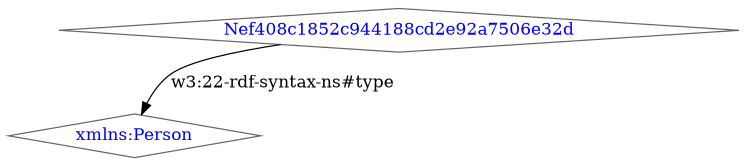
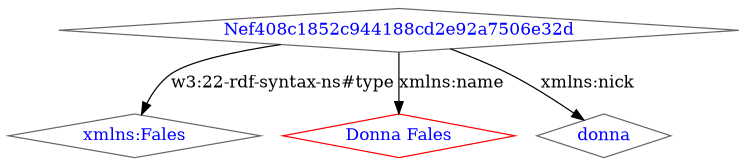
(135, 136) -> (135, 136)
none -> (399, 136)
none -> (604, 136)
